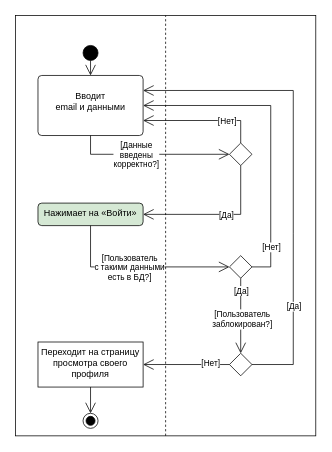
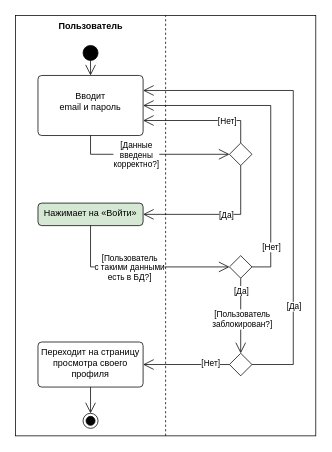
none -> (90, 27)
(90, 91) -> (90, 91)
(90, 364) -> (90, 364)
